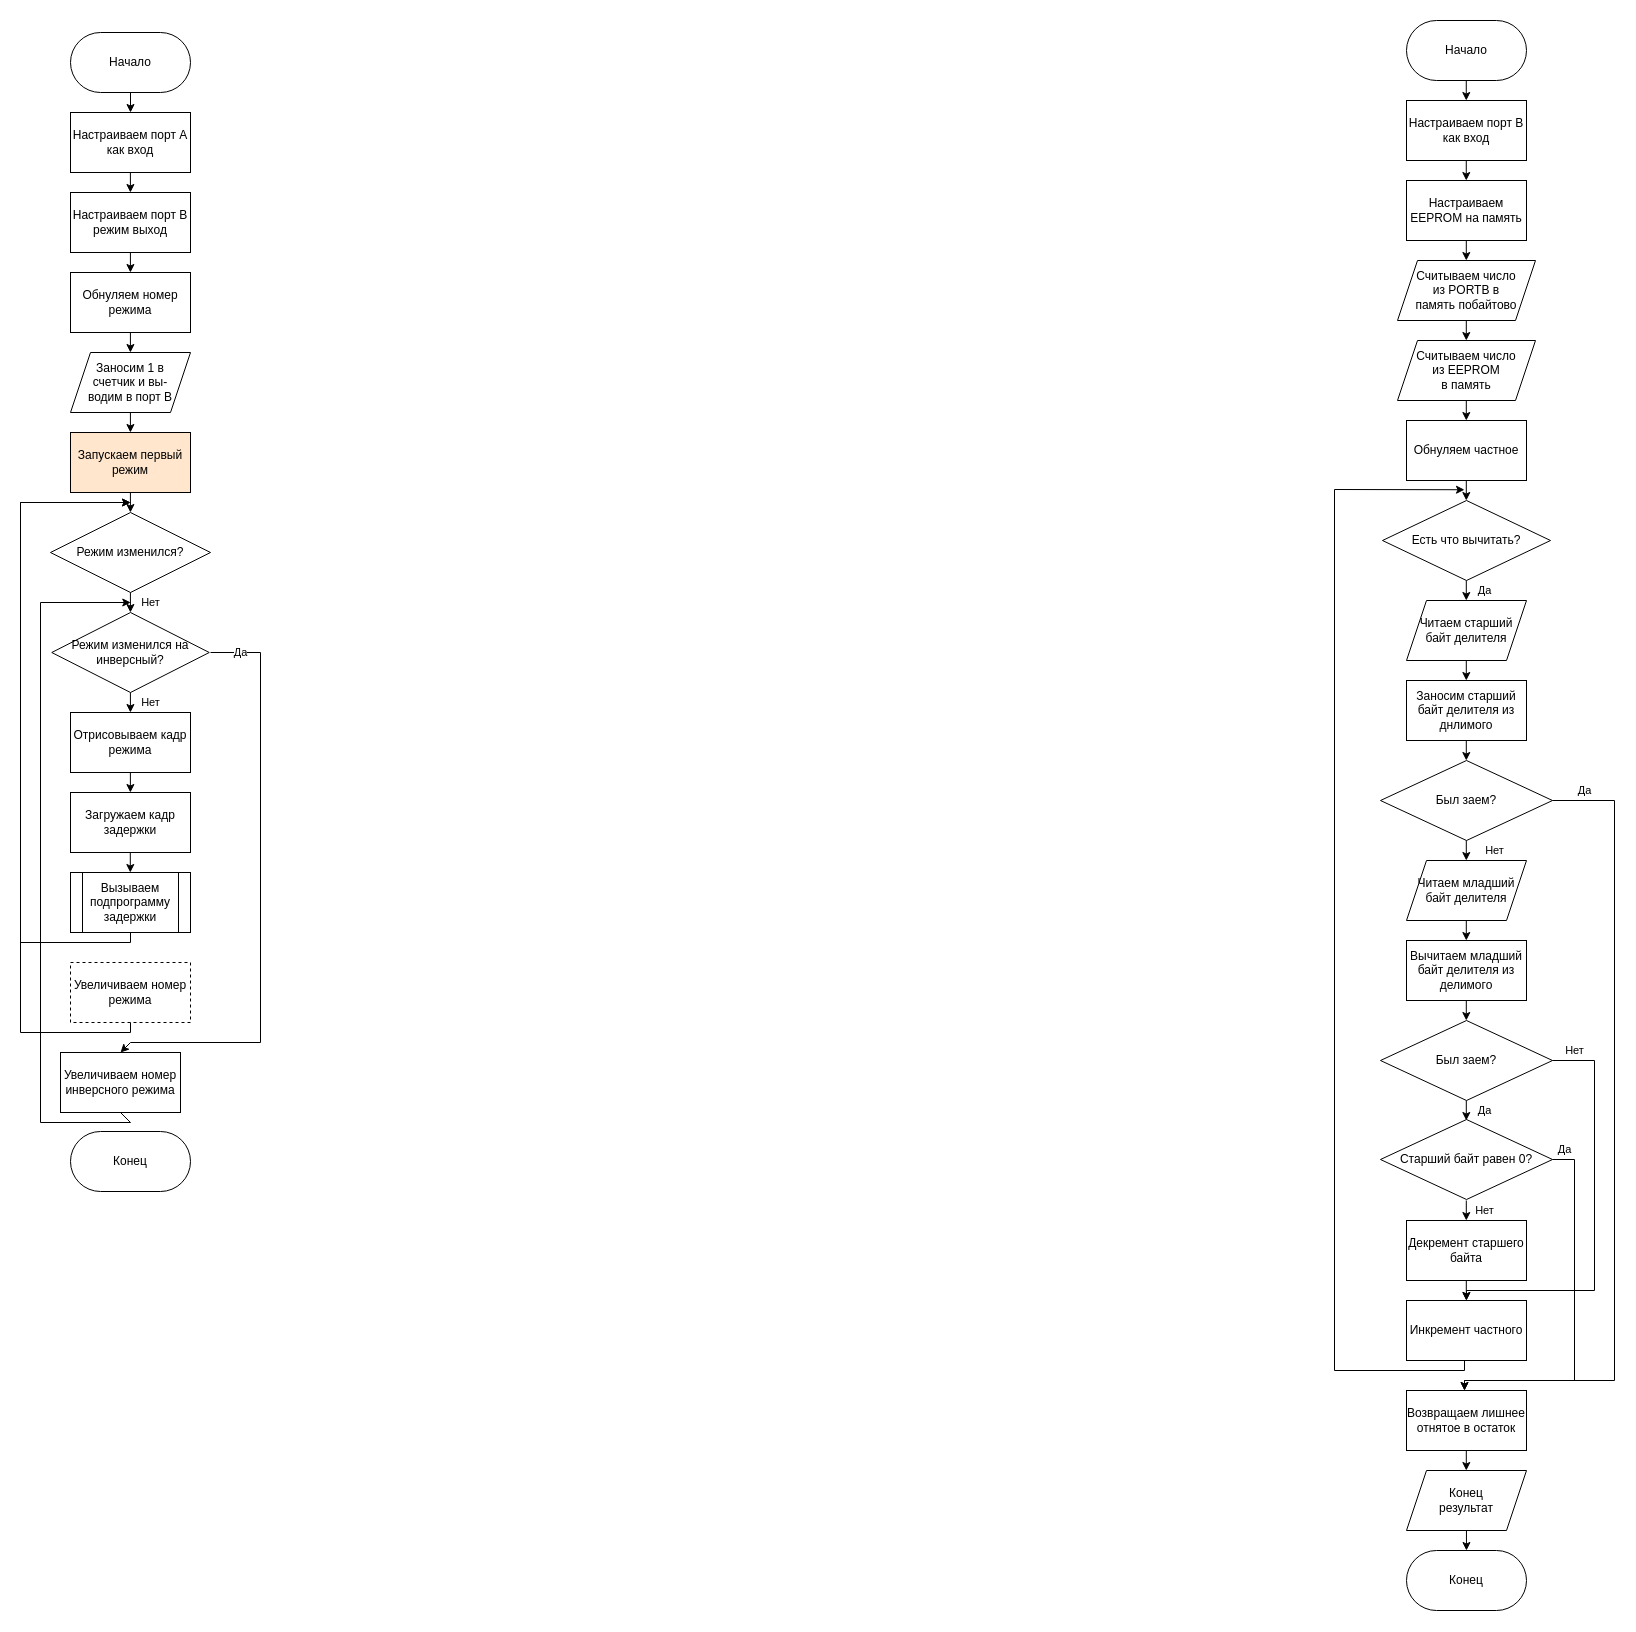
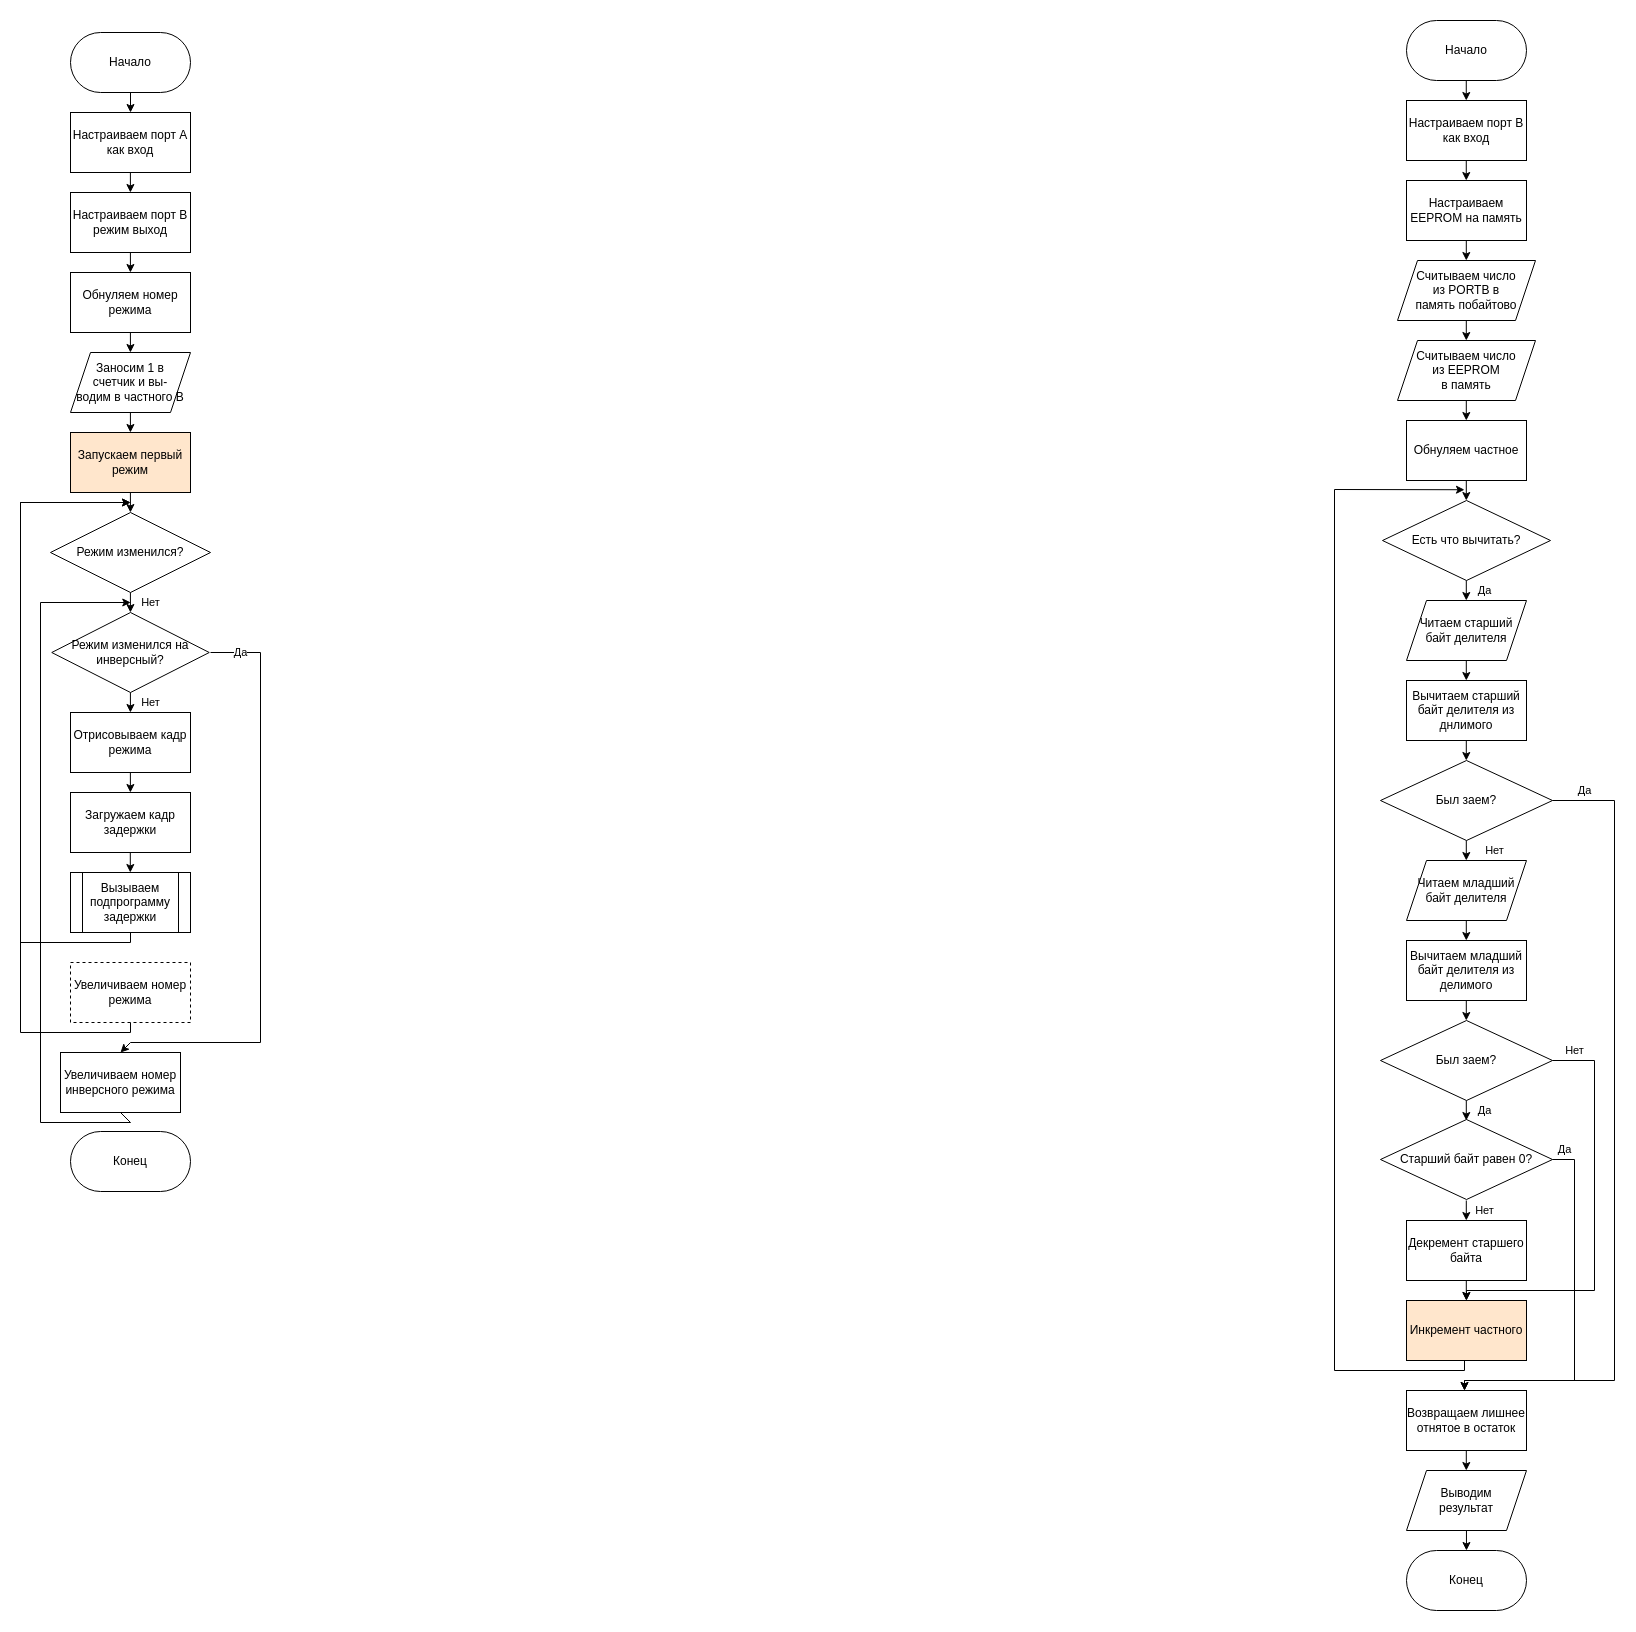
(131, 383) -> (131, 383)
(1467, 711) -> (1467, 711)
(1467, 1331) -> (1467, 1331)
(1467, 1501) -> (1467, 1501)
